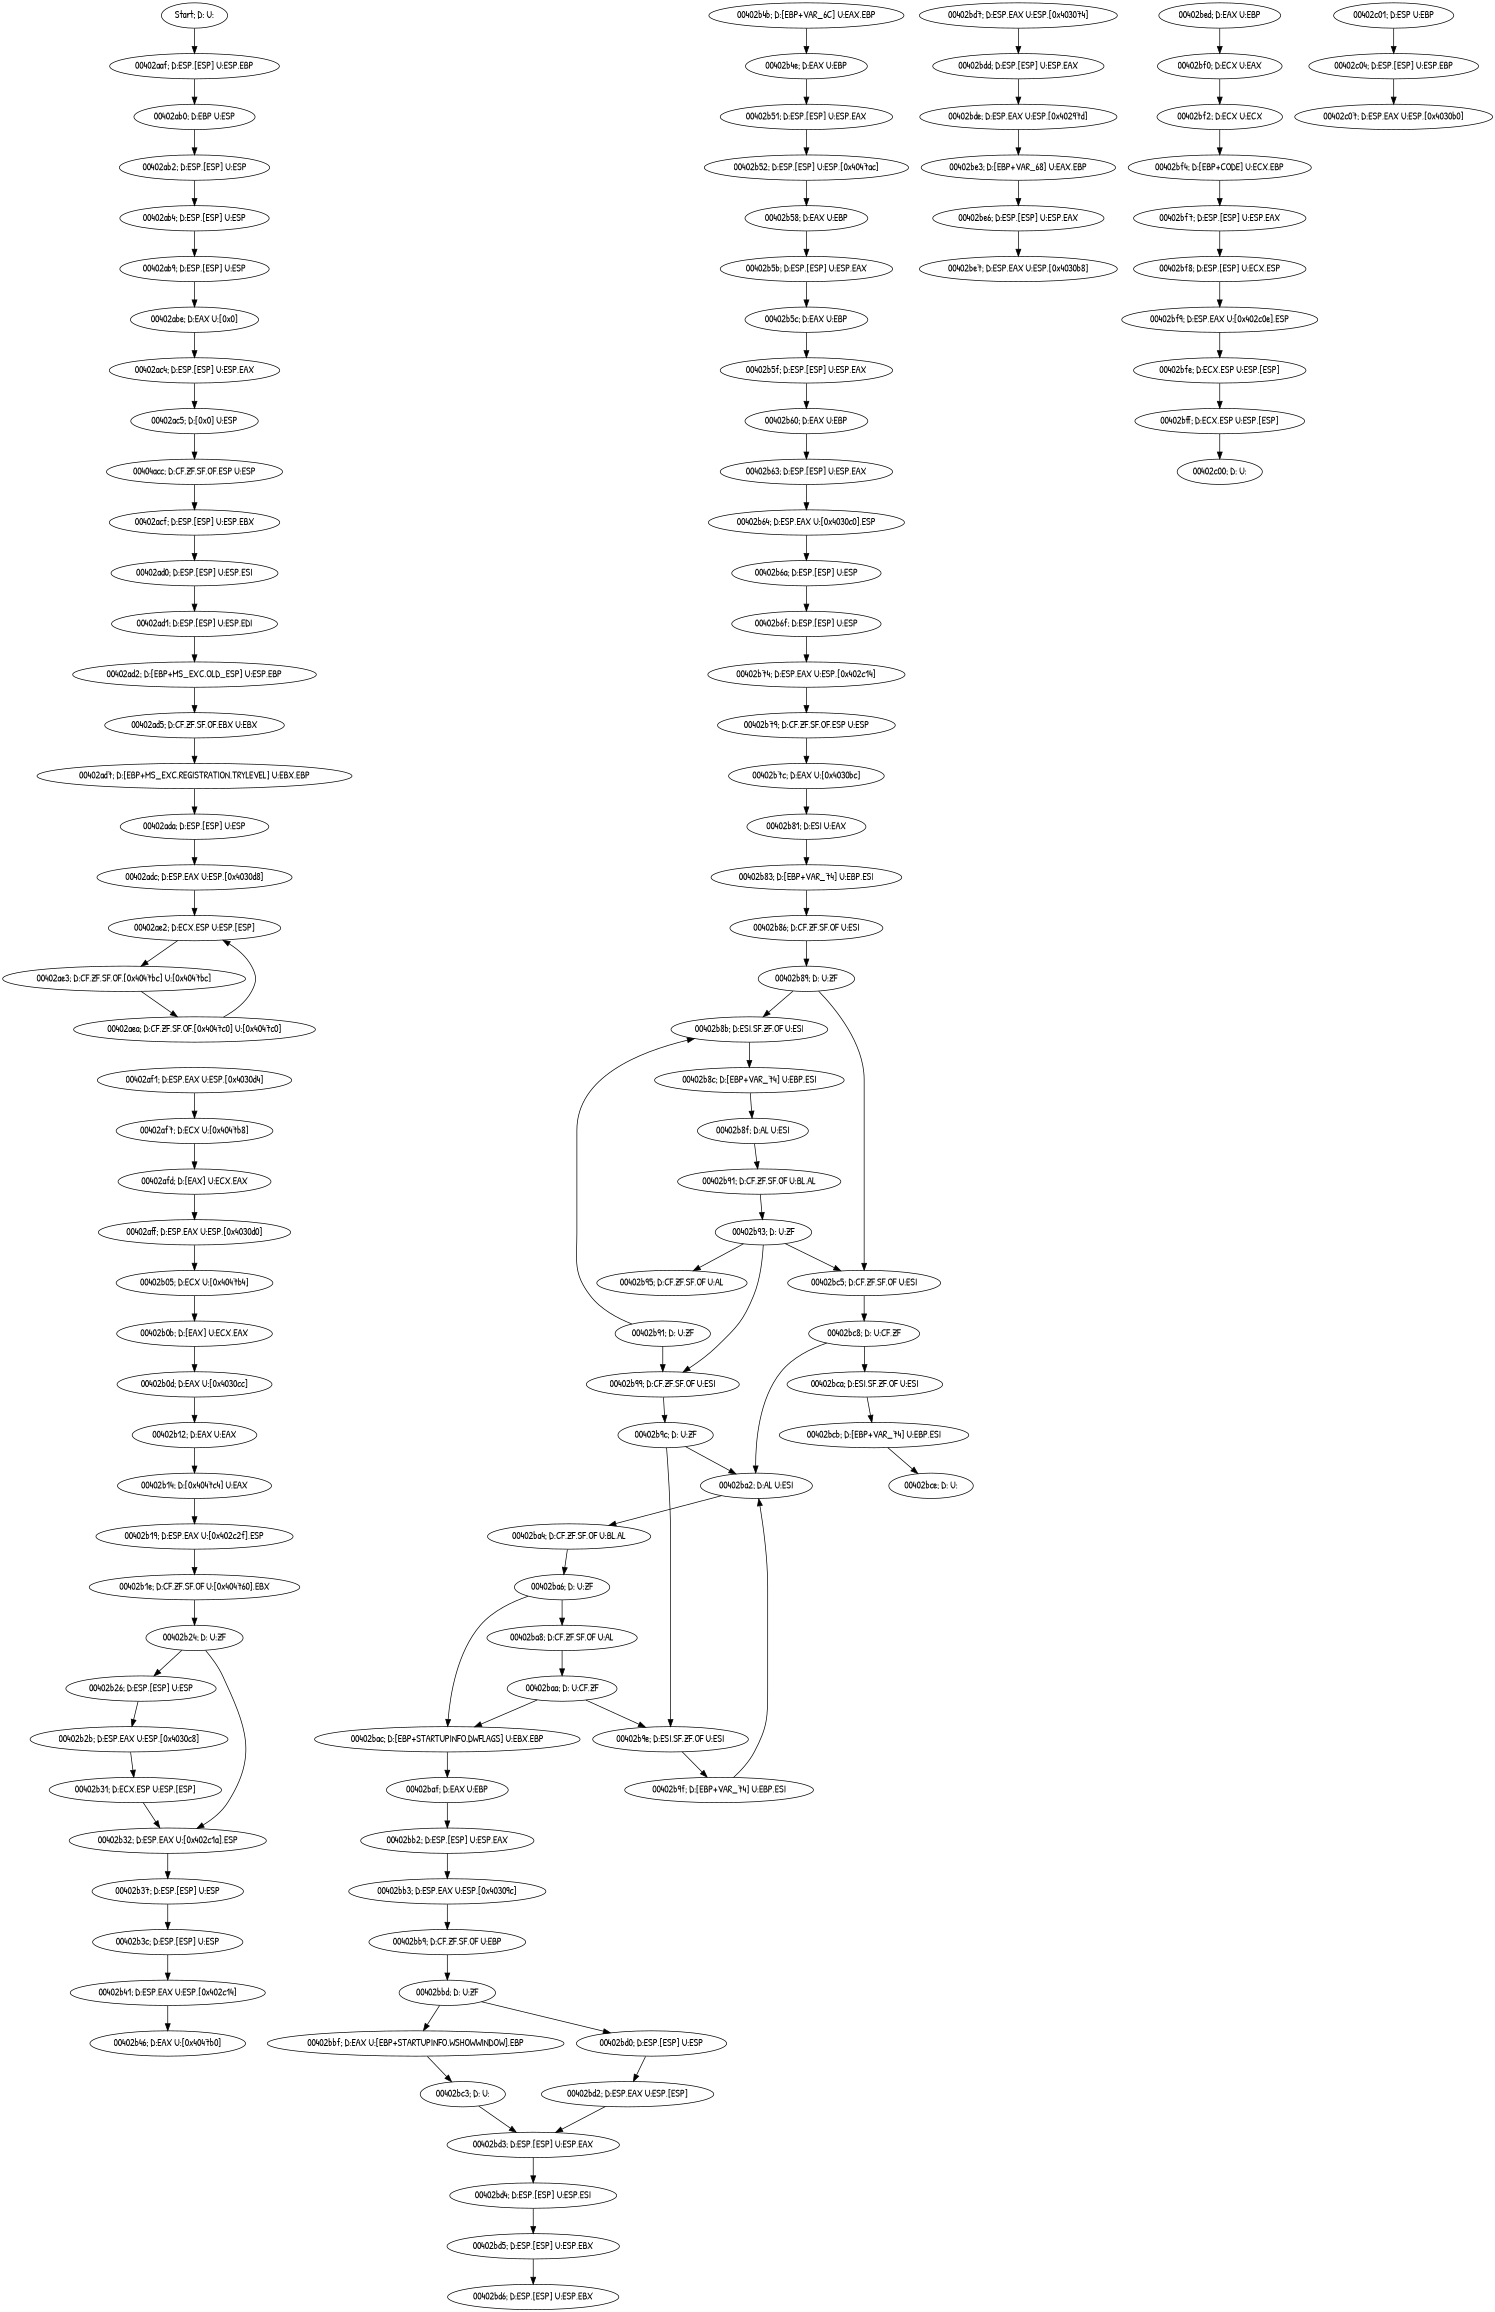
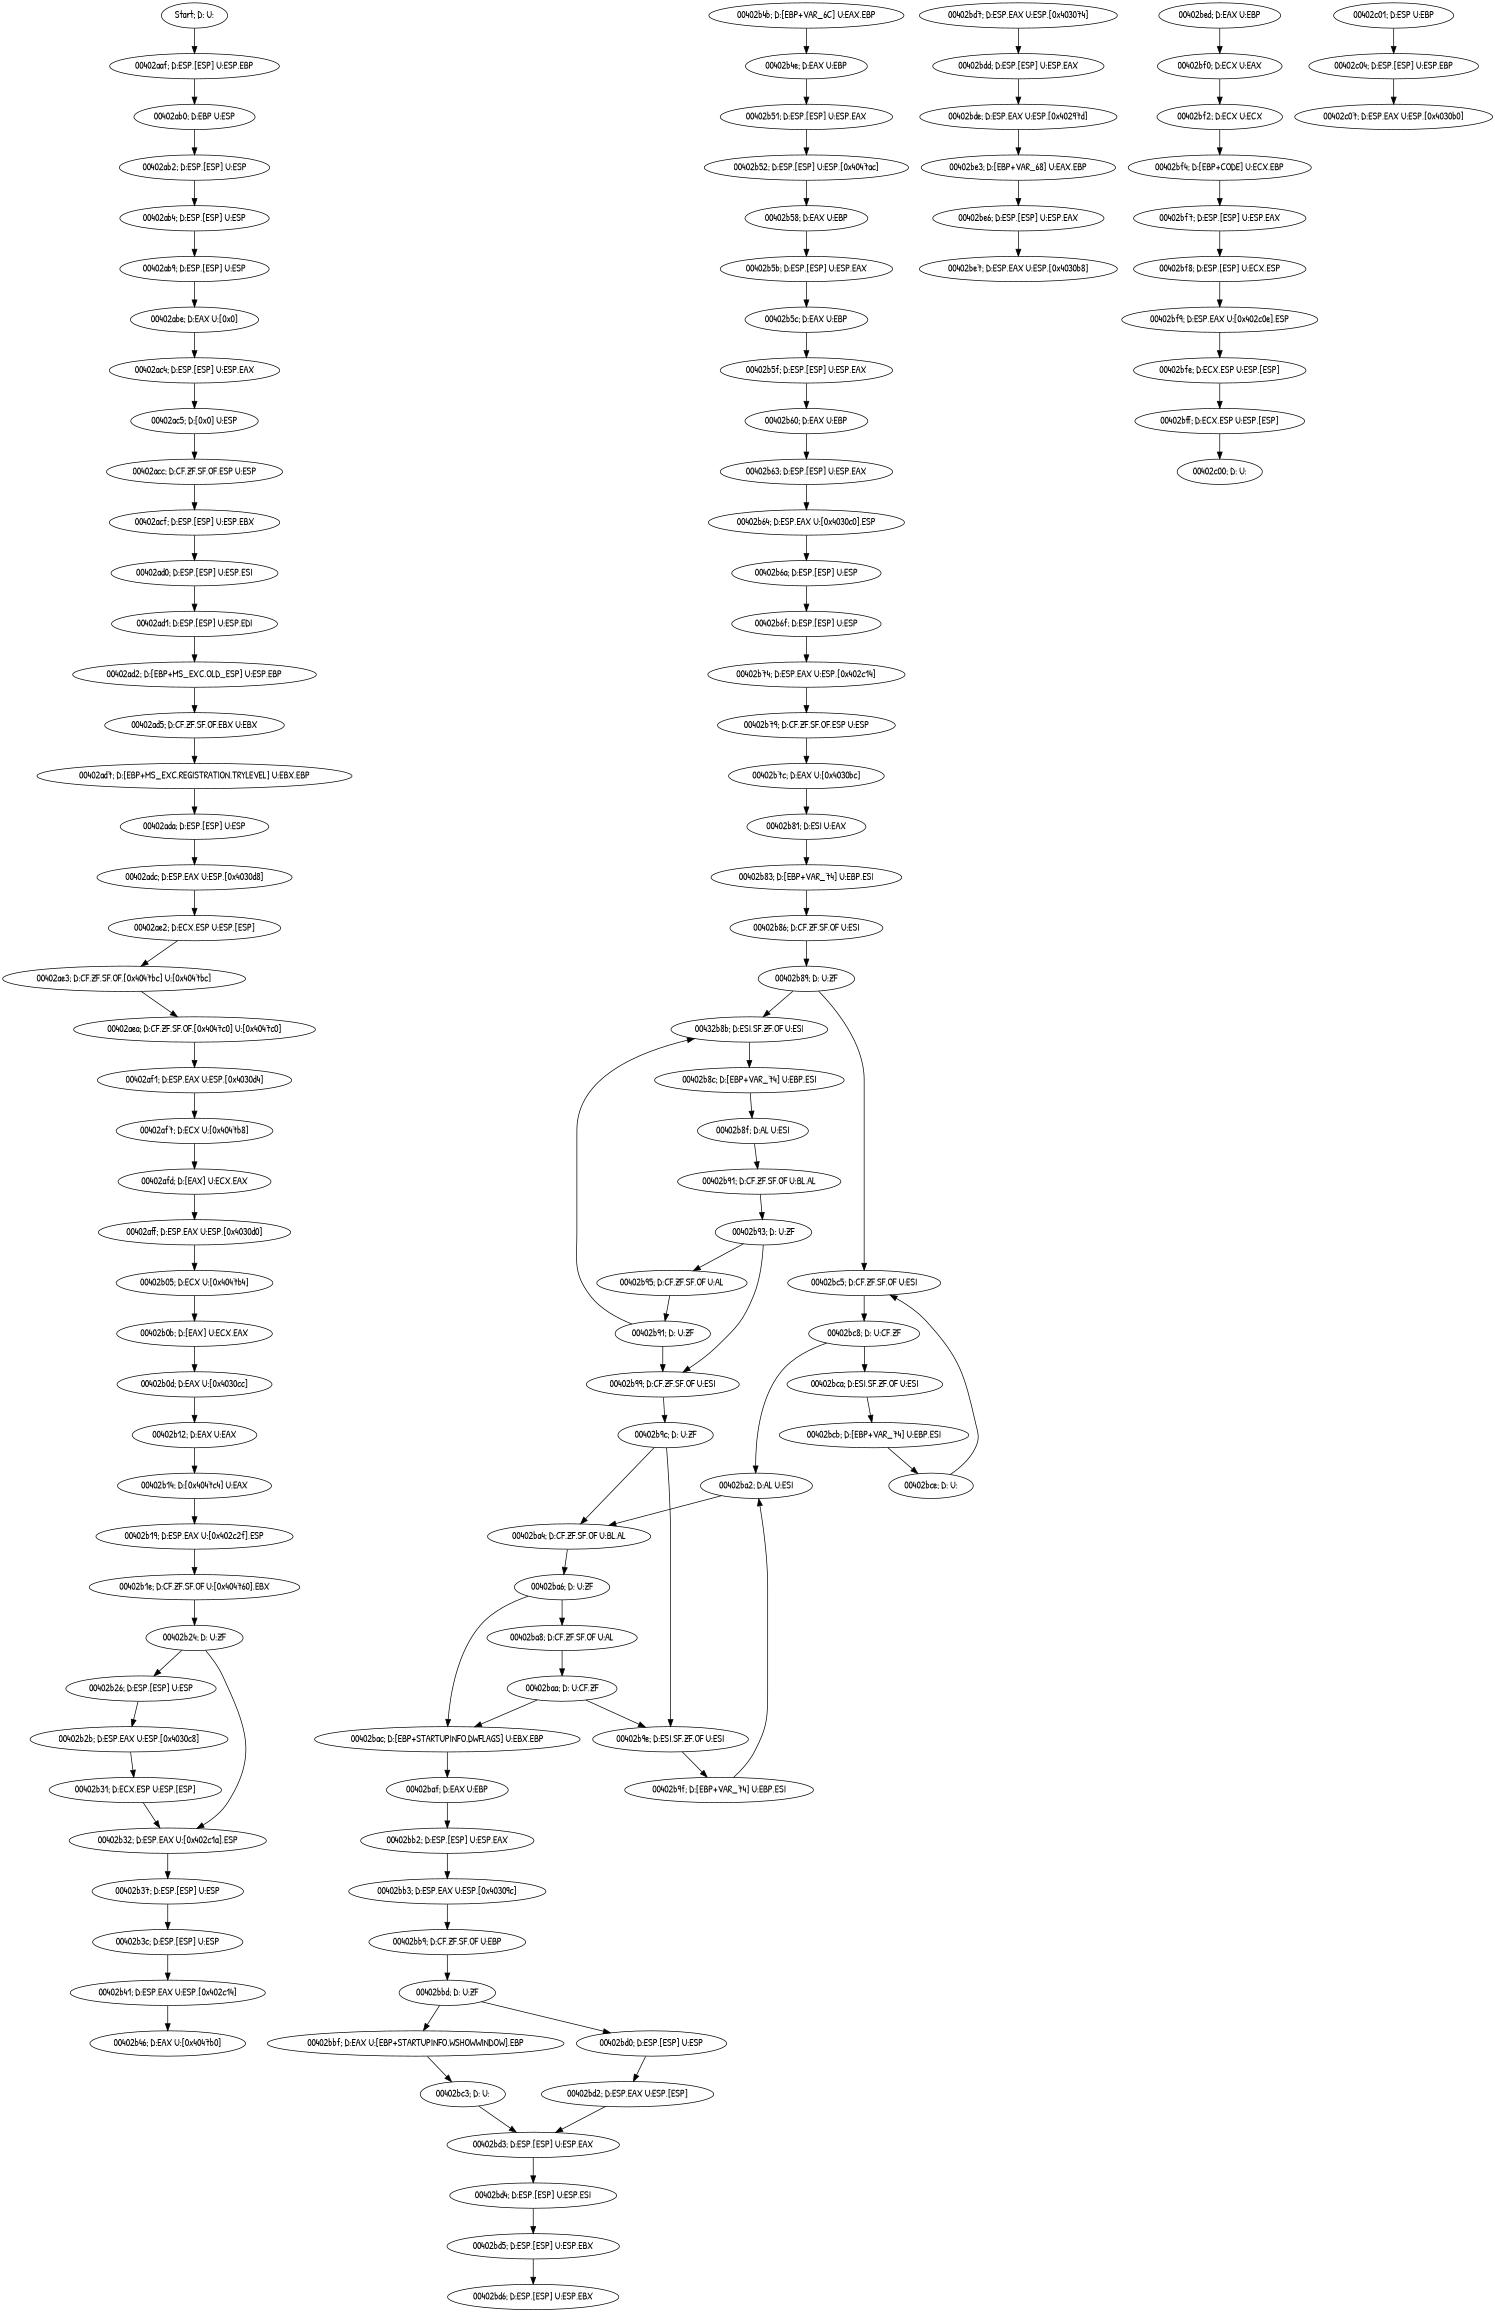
(195, 472) -> (195, 472)
(255, 982) -> (195, 1051)
(749, 1029) -> (749, 1029)
(810, 1256) -> (964, 1379)
none -> (668, 1305)
(708, 1459) -> (620, 1483)
